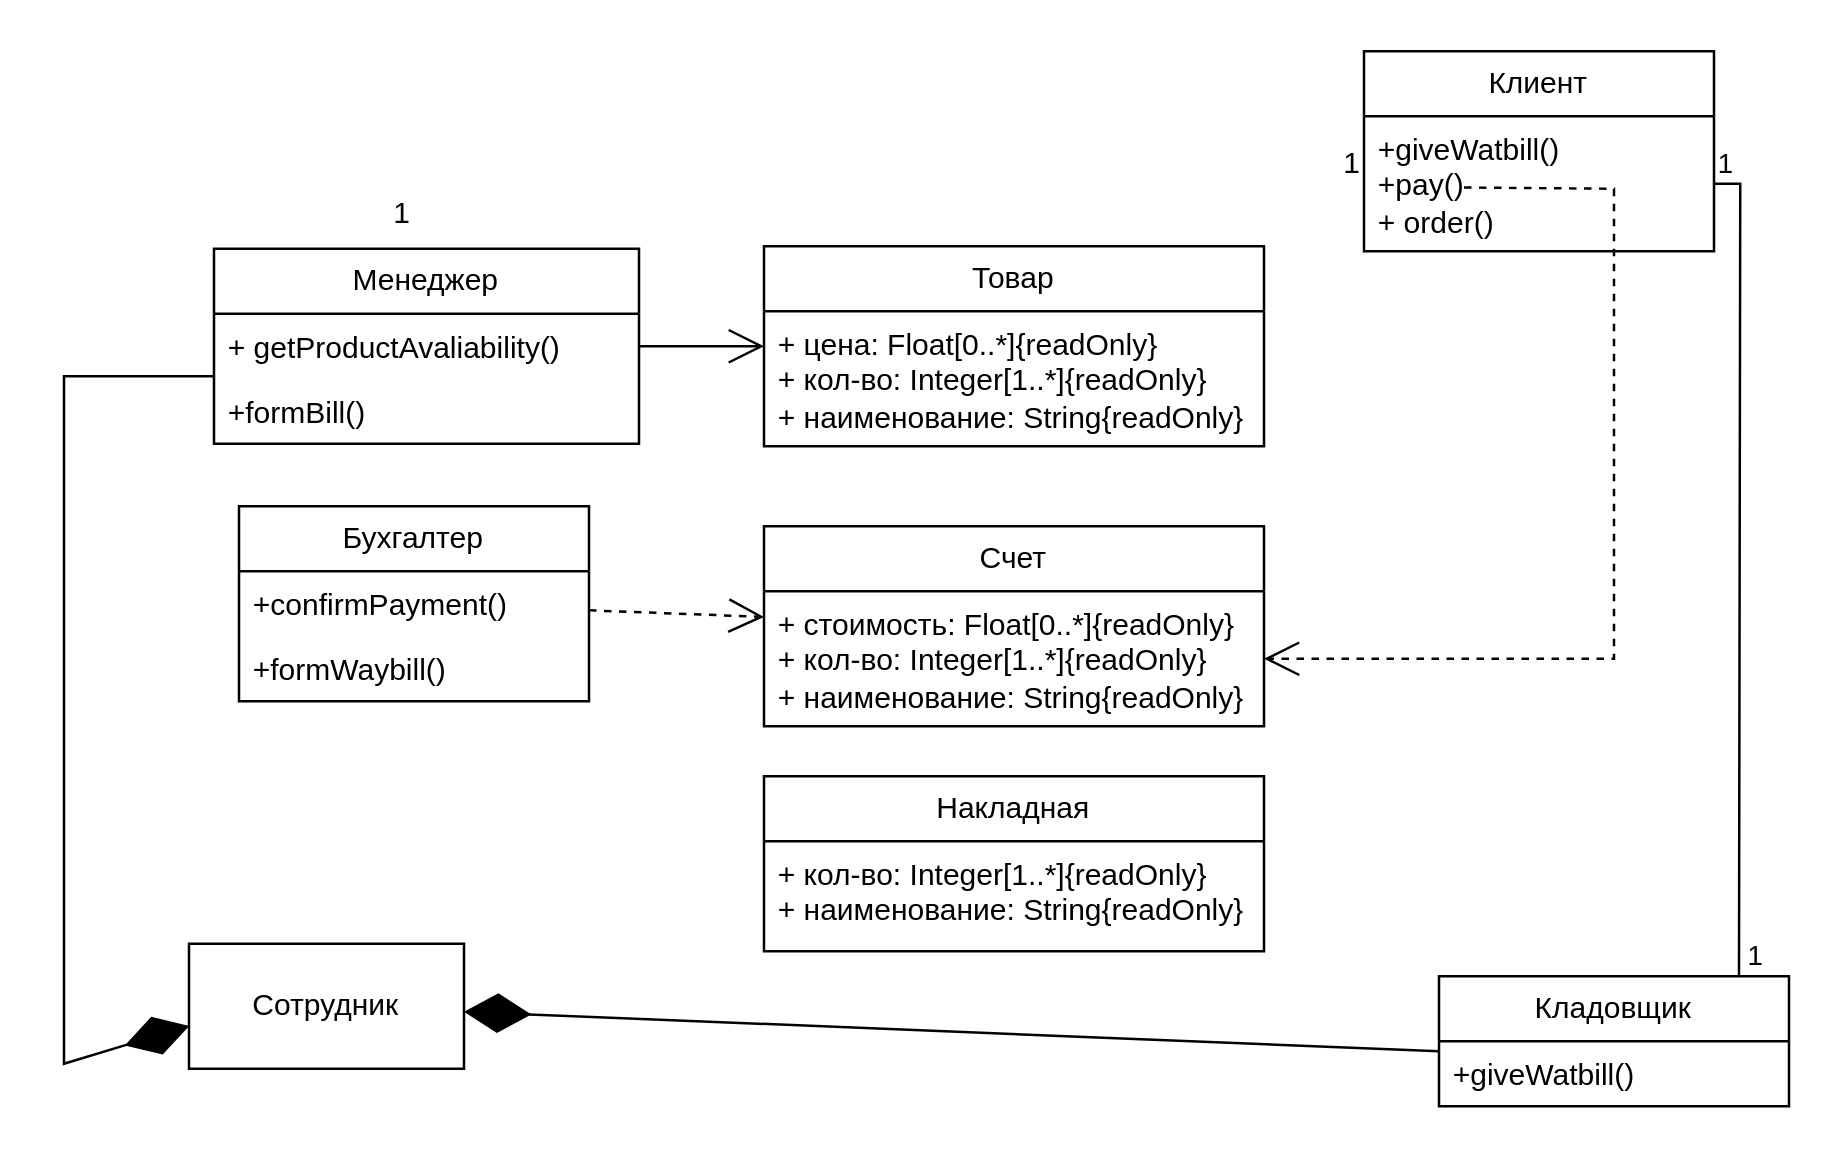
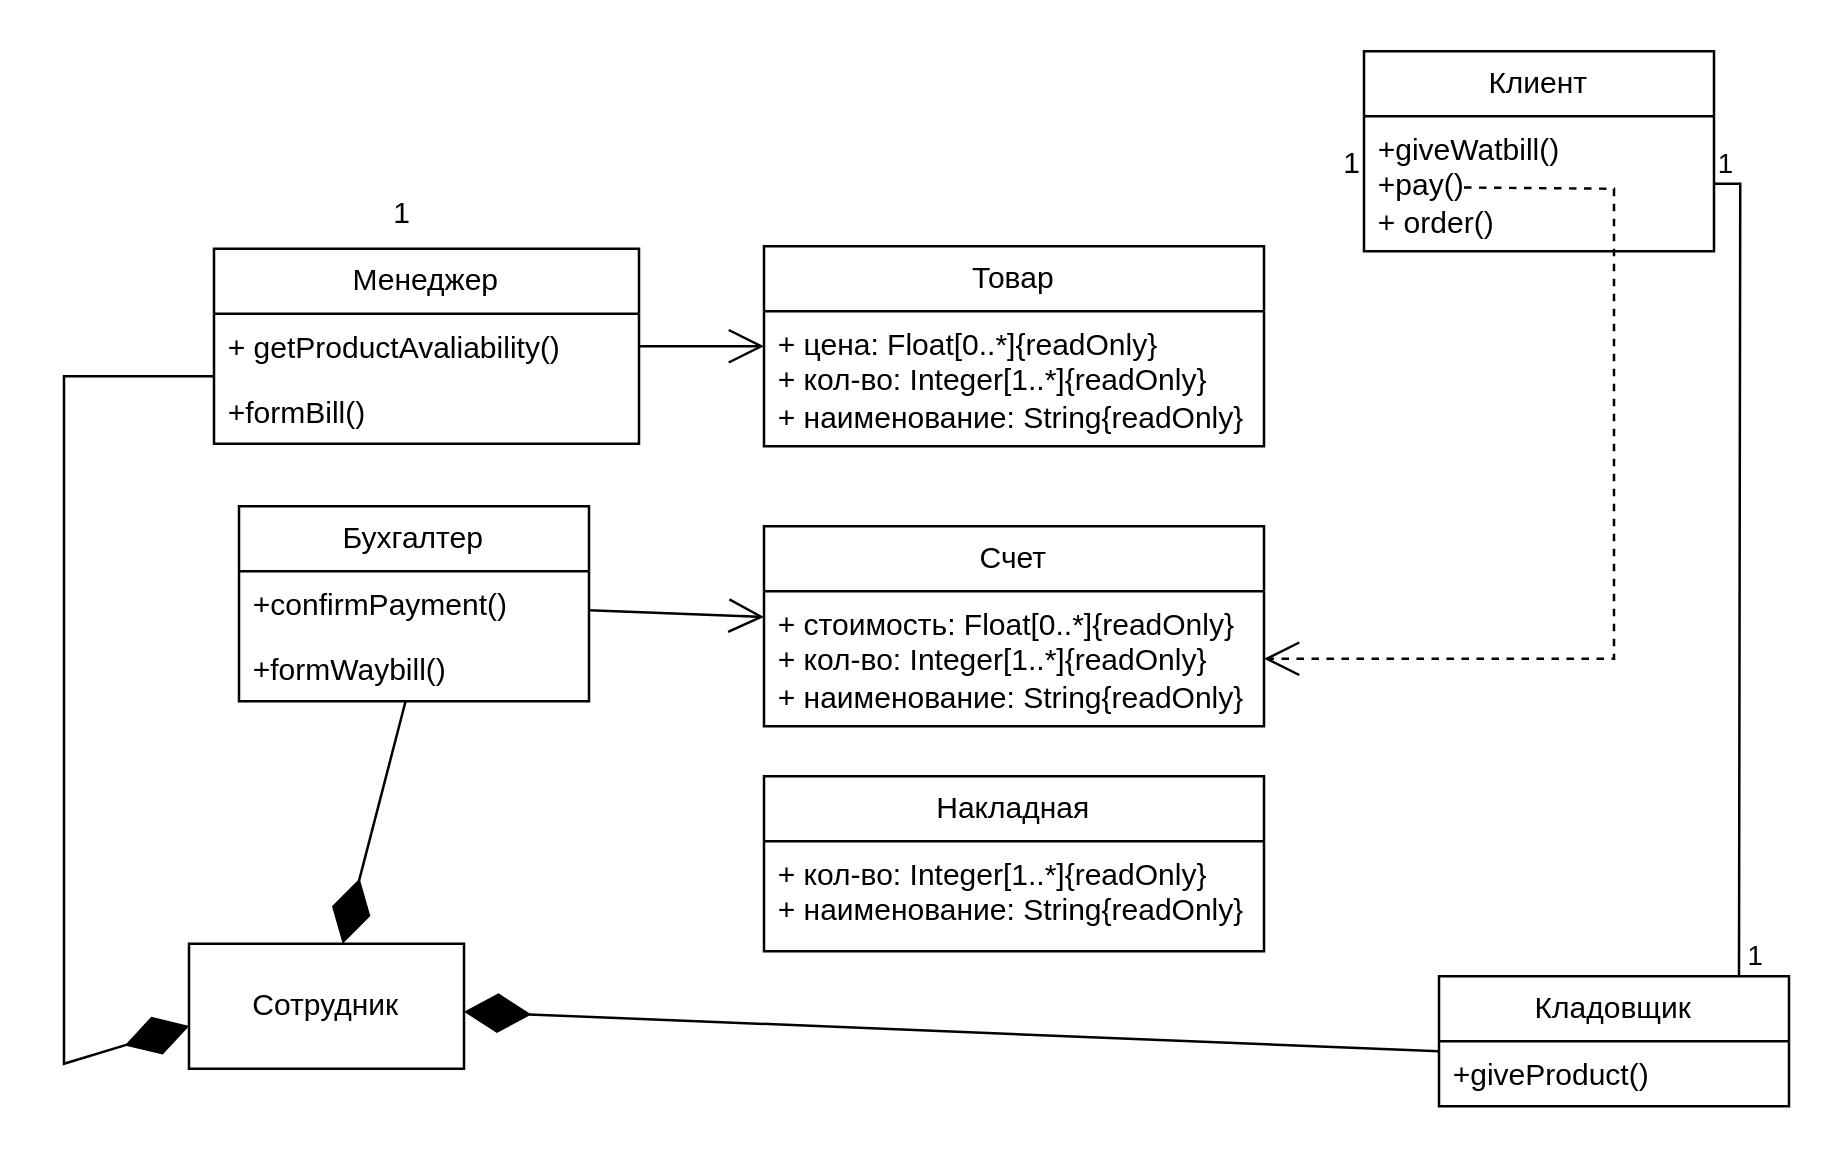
(674, 614) -> (674, 614)
none -> (382, 791)
(1556, 1077) -> (1567, 1077)
